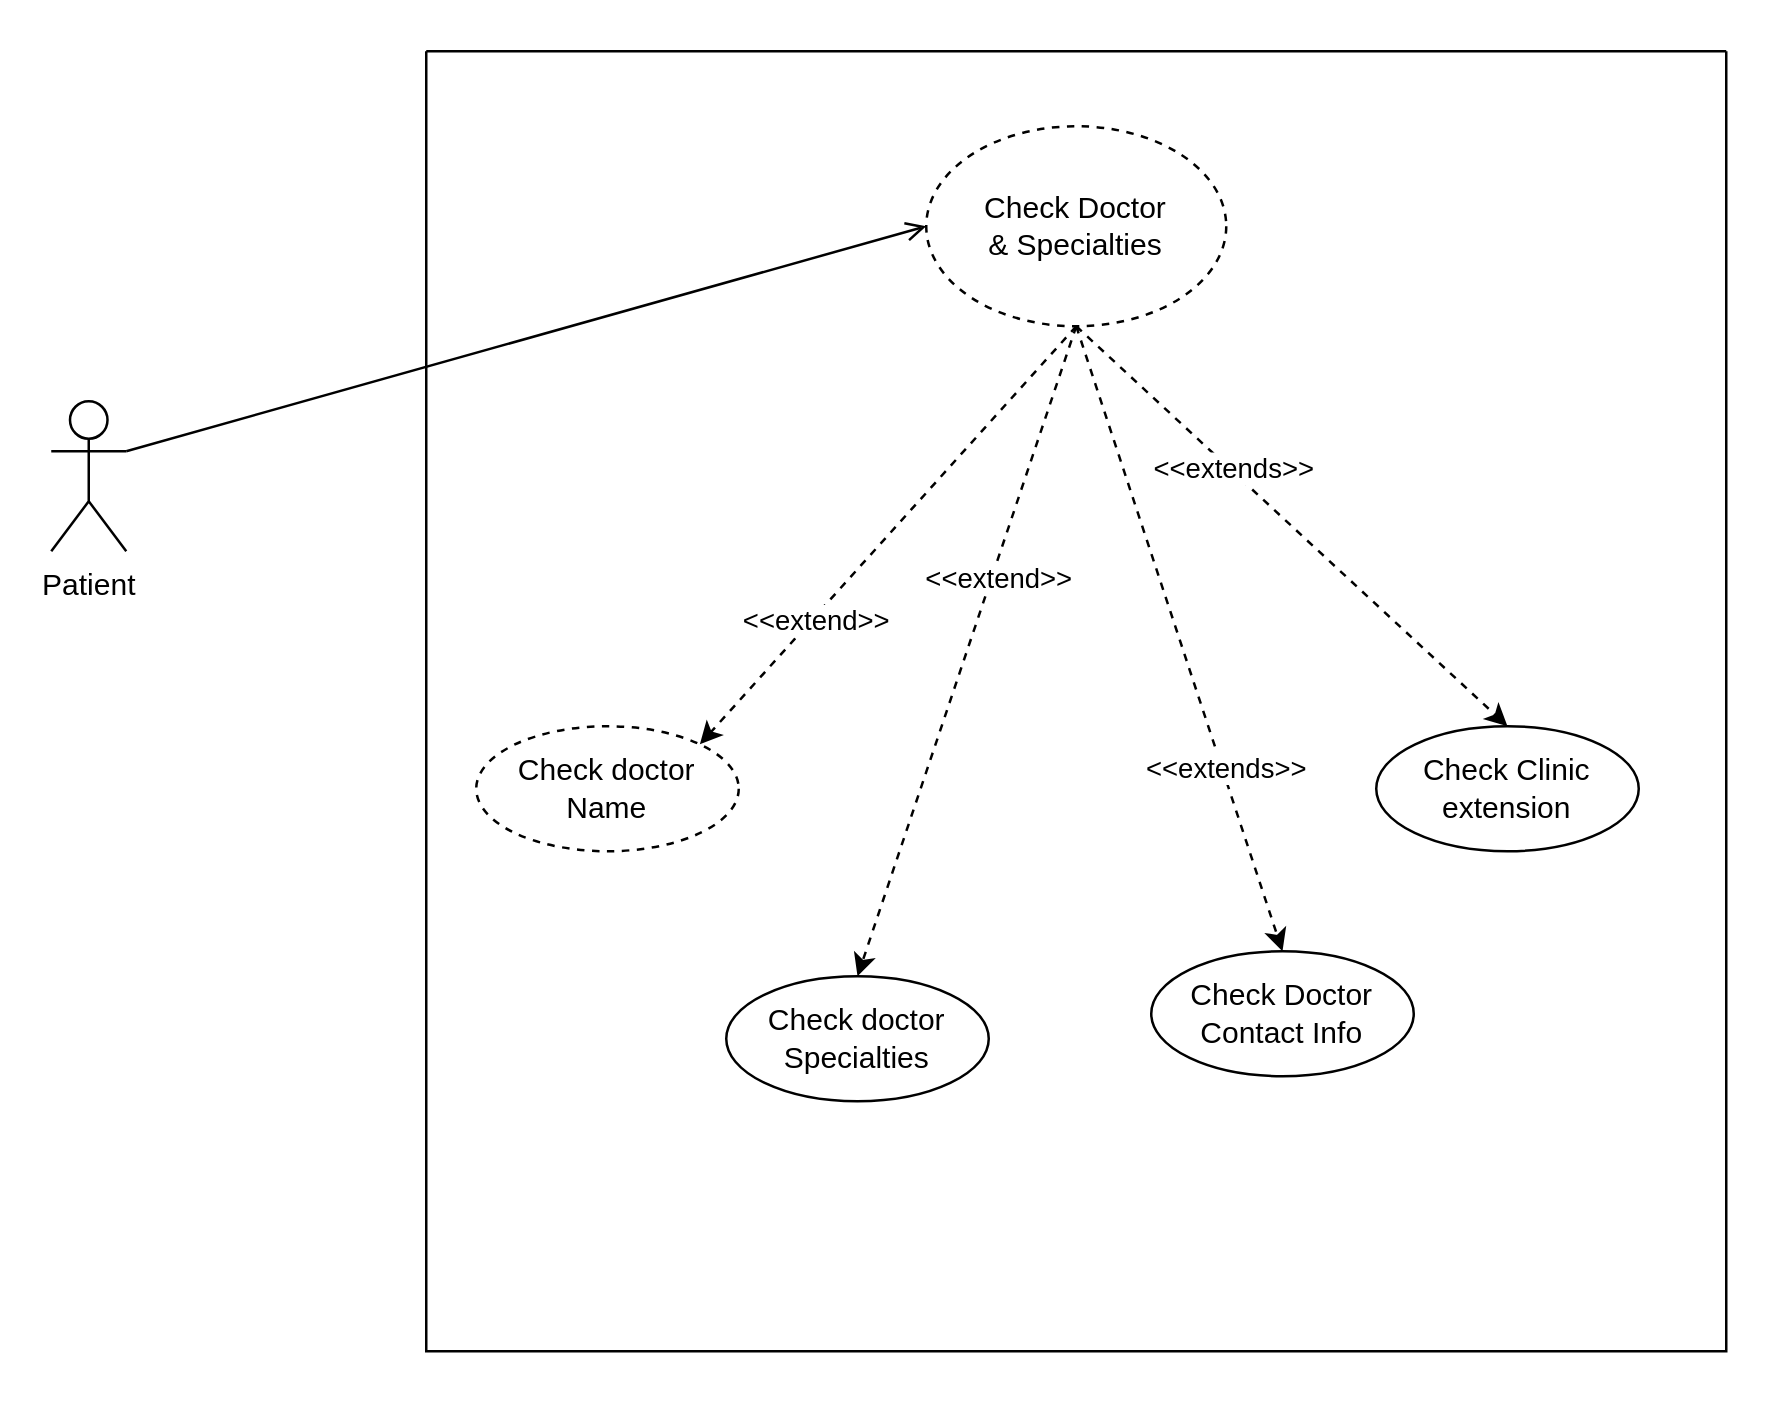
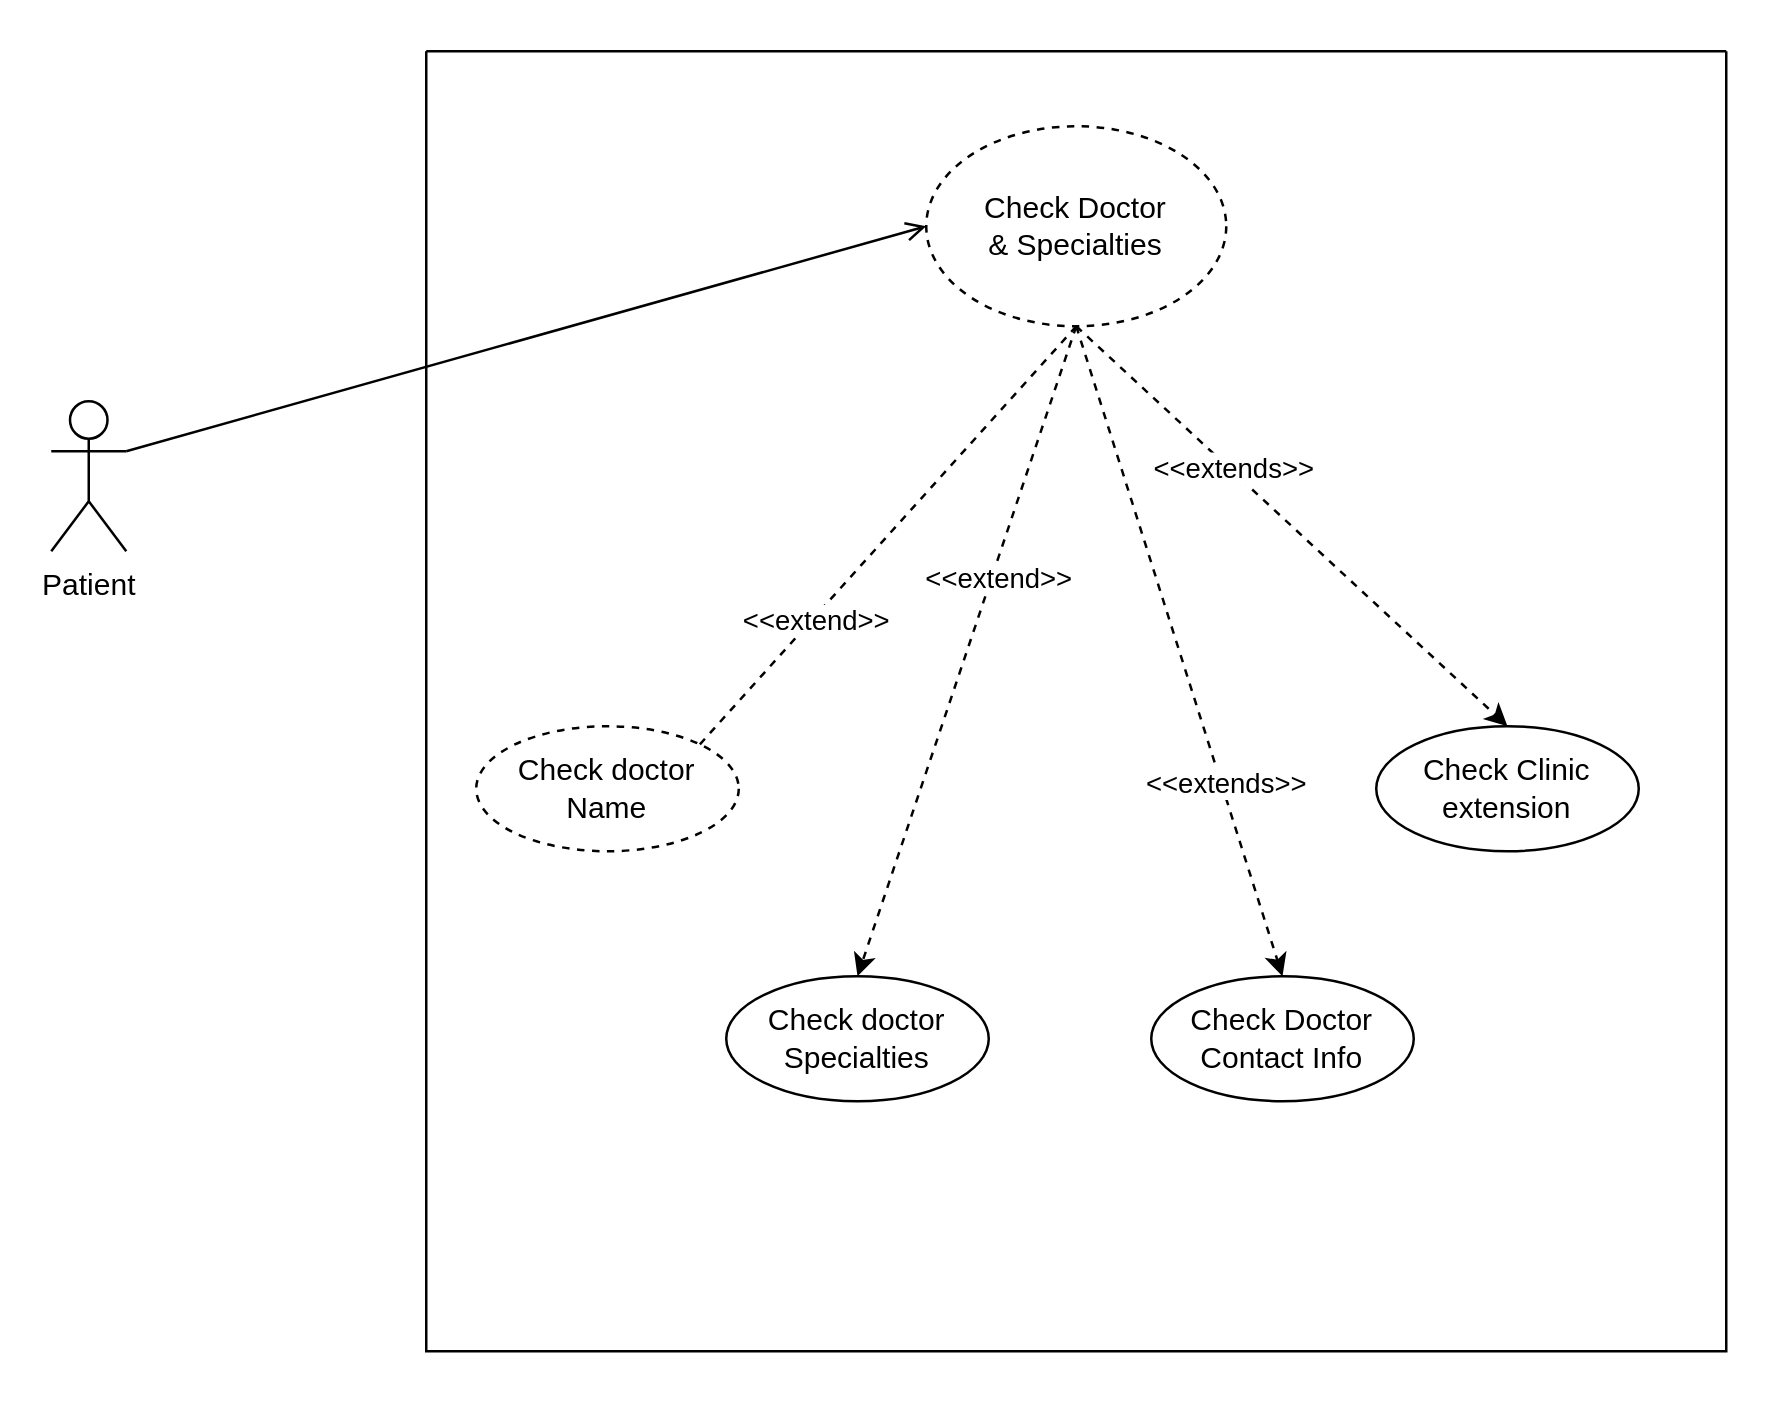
(712, 731) -> (707, 737)
(1283, 1014) -> (1283, 1039)
